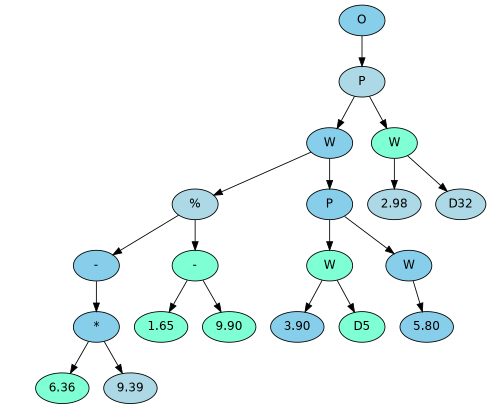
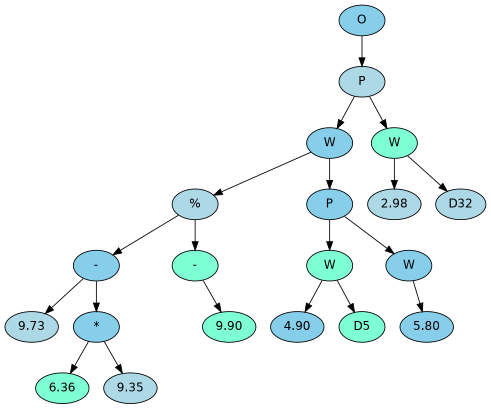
none -> (32, 327)
(161, 327) -> none
(297, 327) -> (297, 327)
(130, 388) -> (130, 388)
